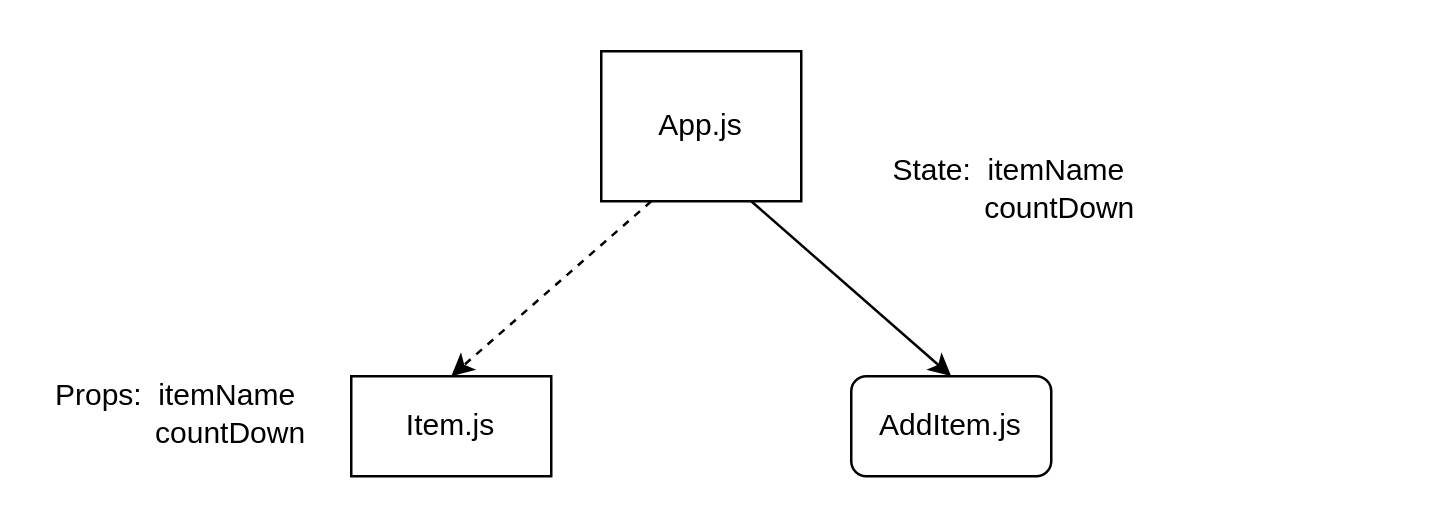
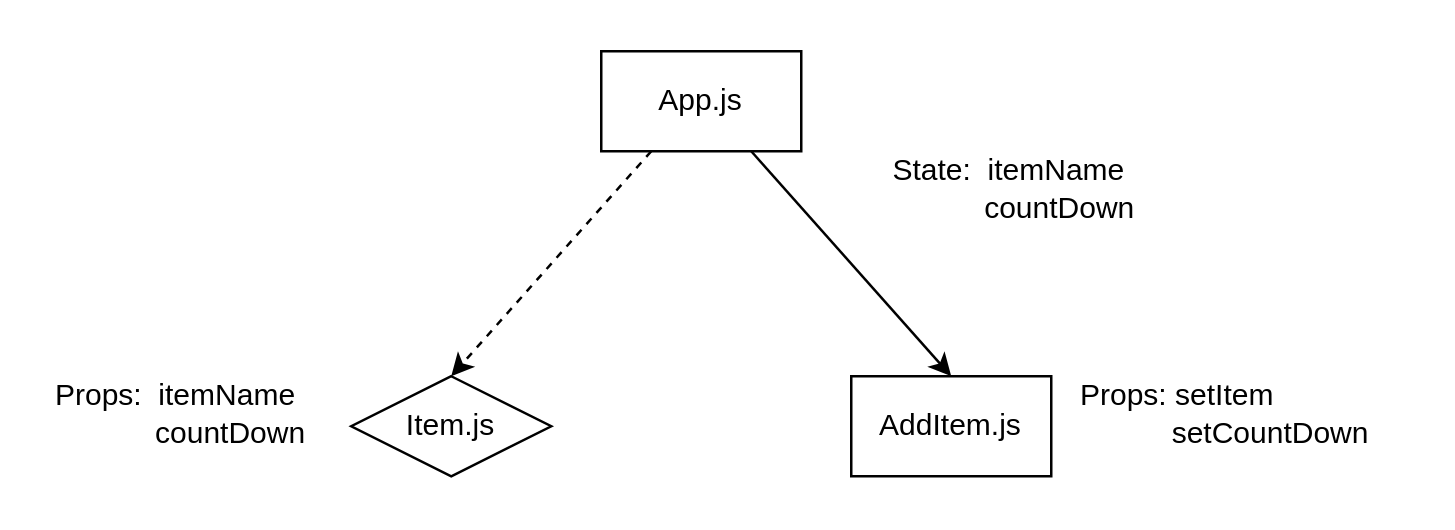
(701, 126) -> (701, 101)
none -> (1239, 414)
(451, 426) -> (451, 426)
(951, 426) -> (951, 426)
